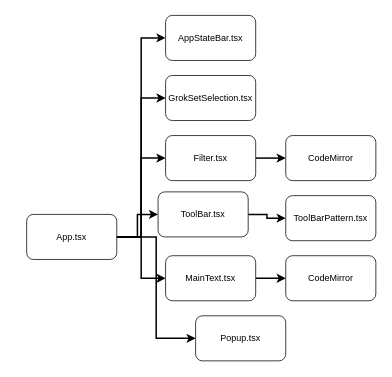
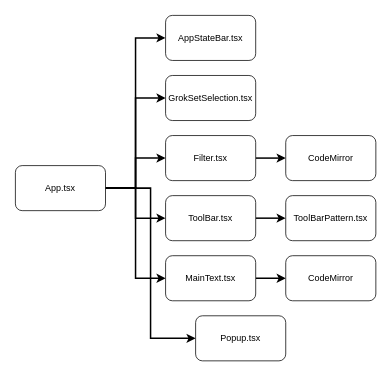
(203, 214) -> (210, 218)
(72, 237) -> (60, 188)
